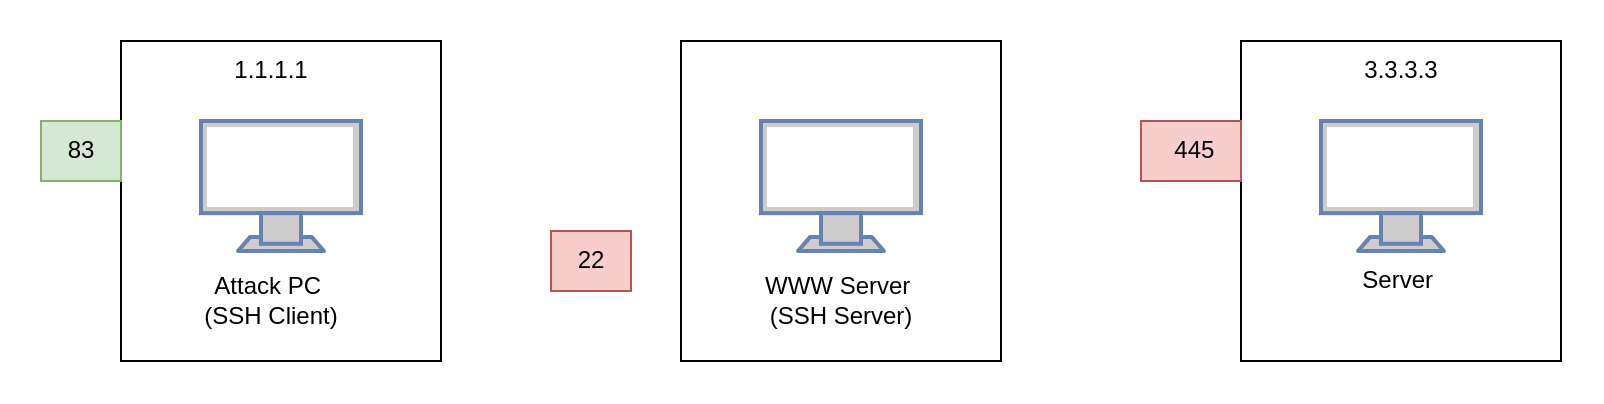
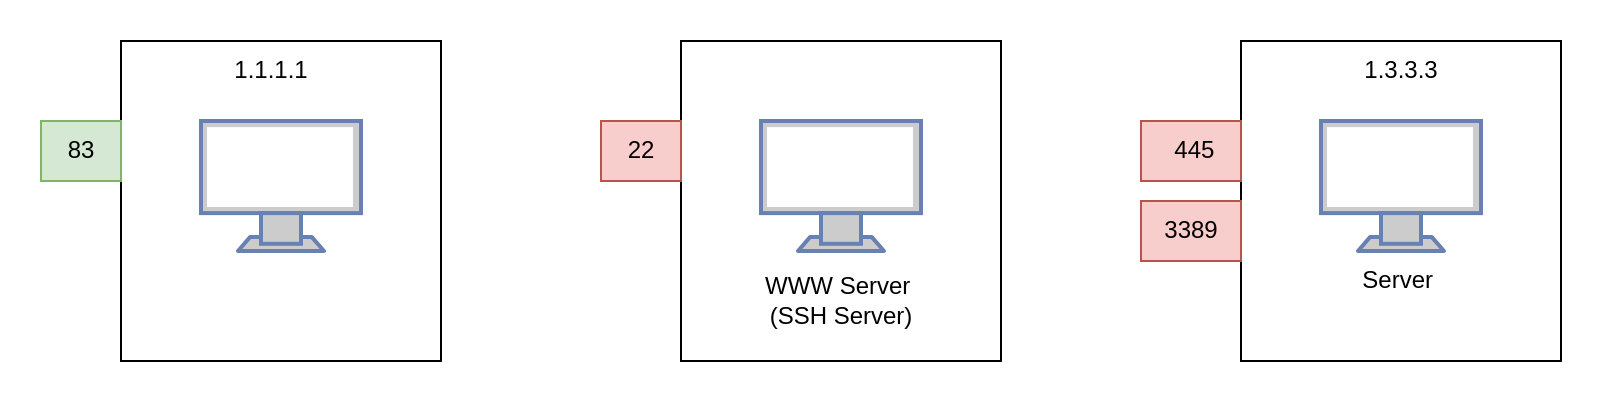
(1402, 71) -> (1402, 71)
none -> (1191, 231)
(591, 261) -> (641, 151)
(271, 301) -> none
